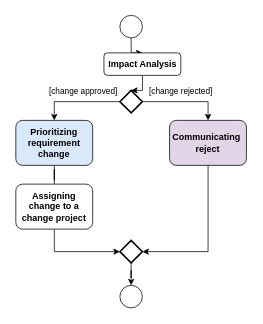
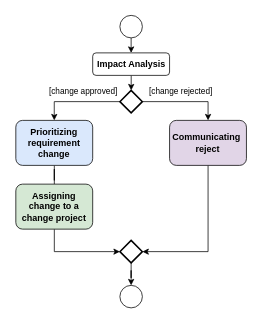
(142, 64) -> (131, 64)
(54, 207) -> (54, 207)
